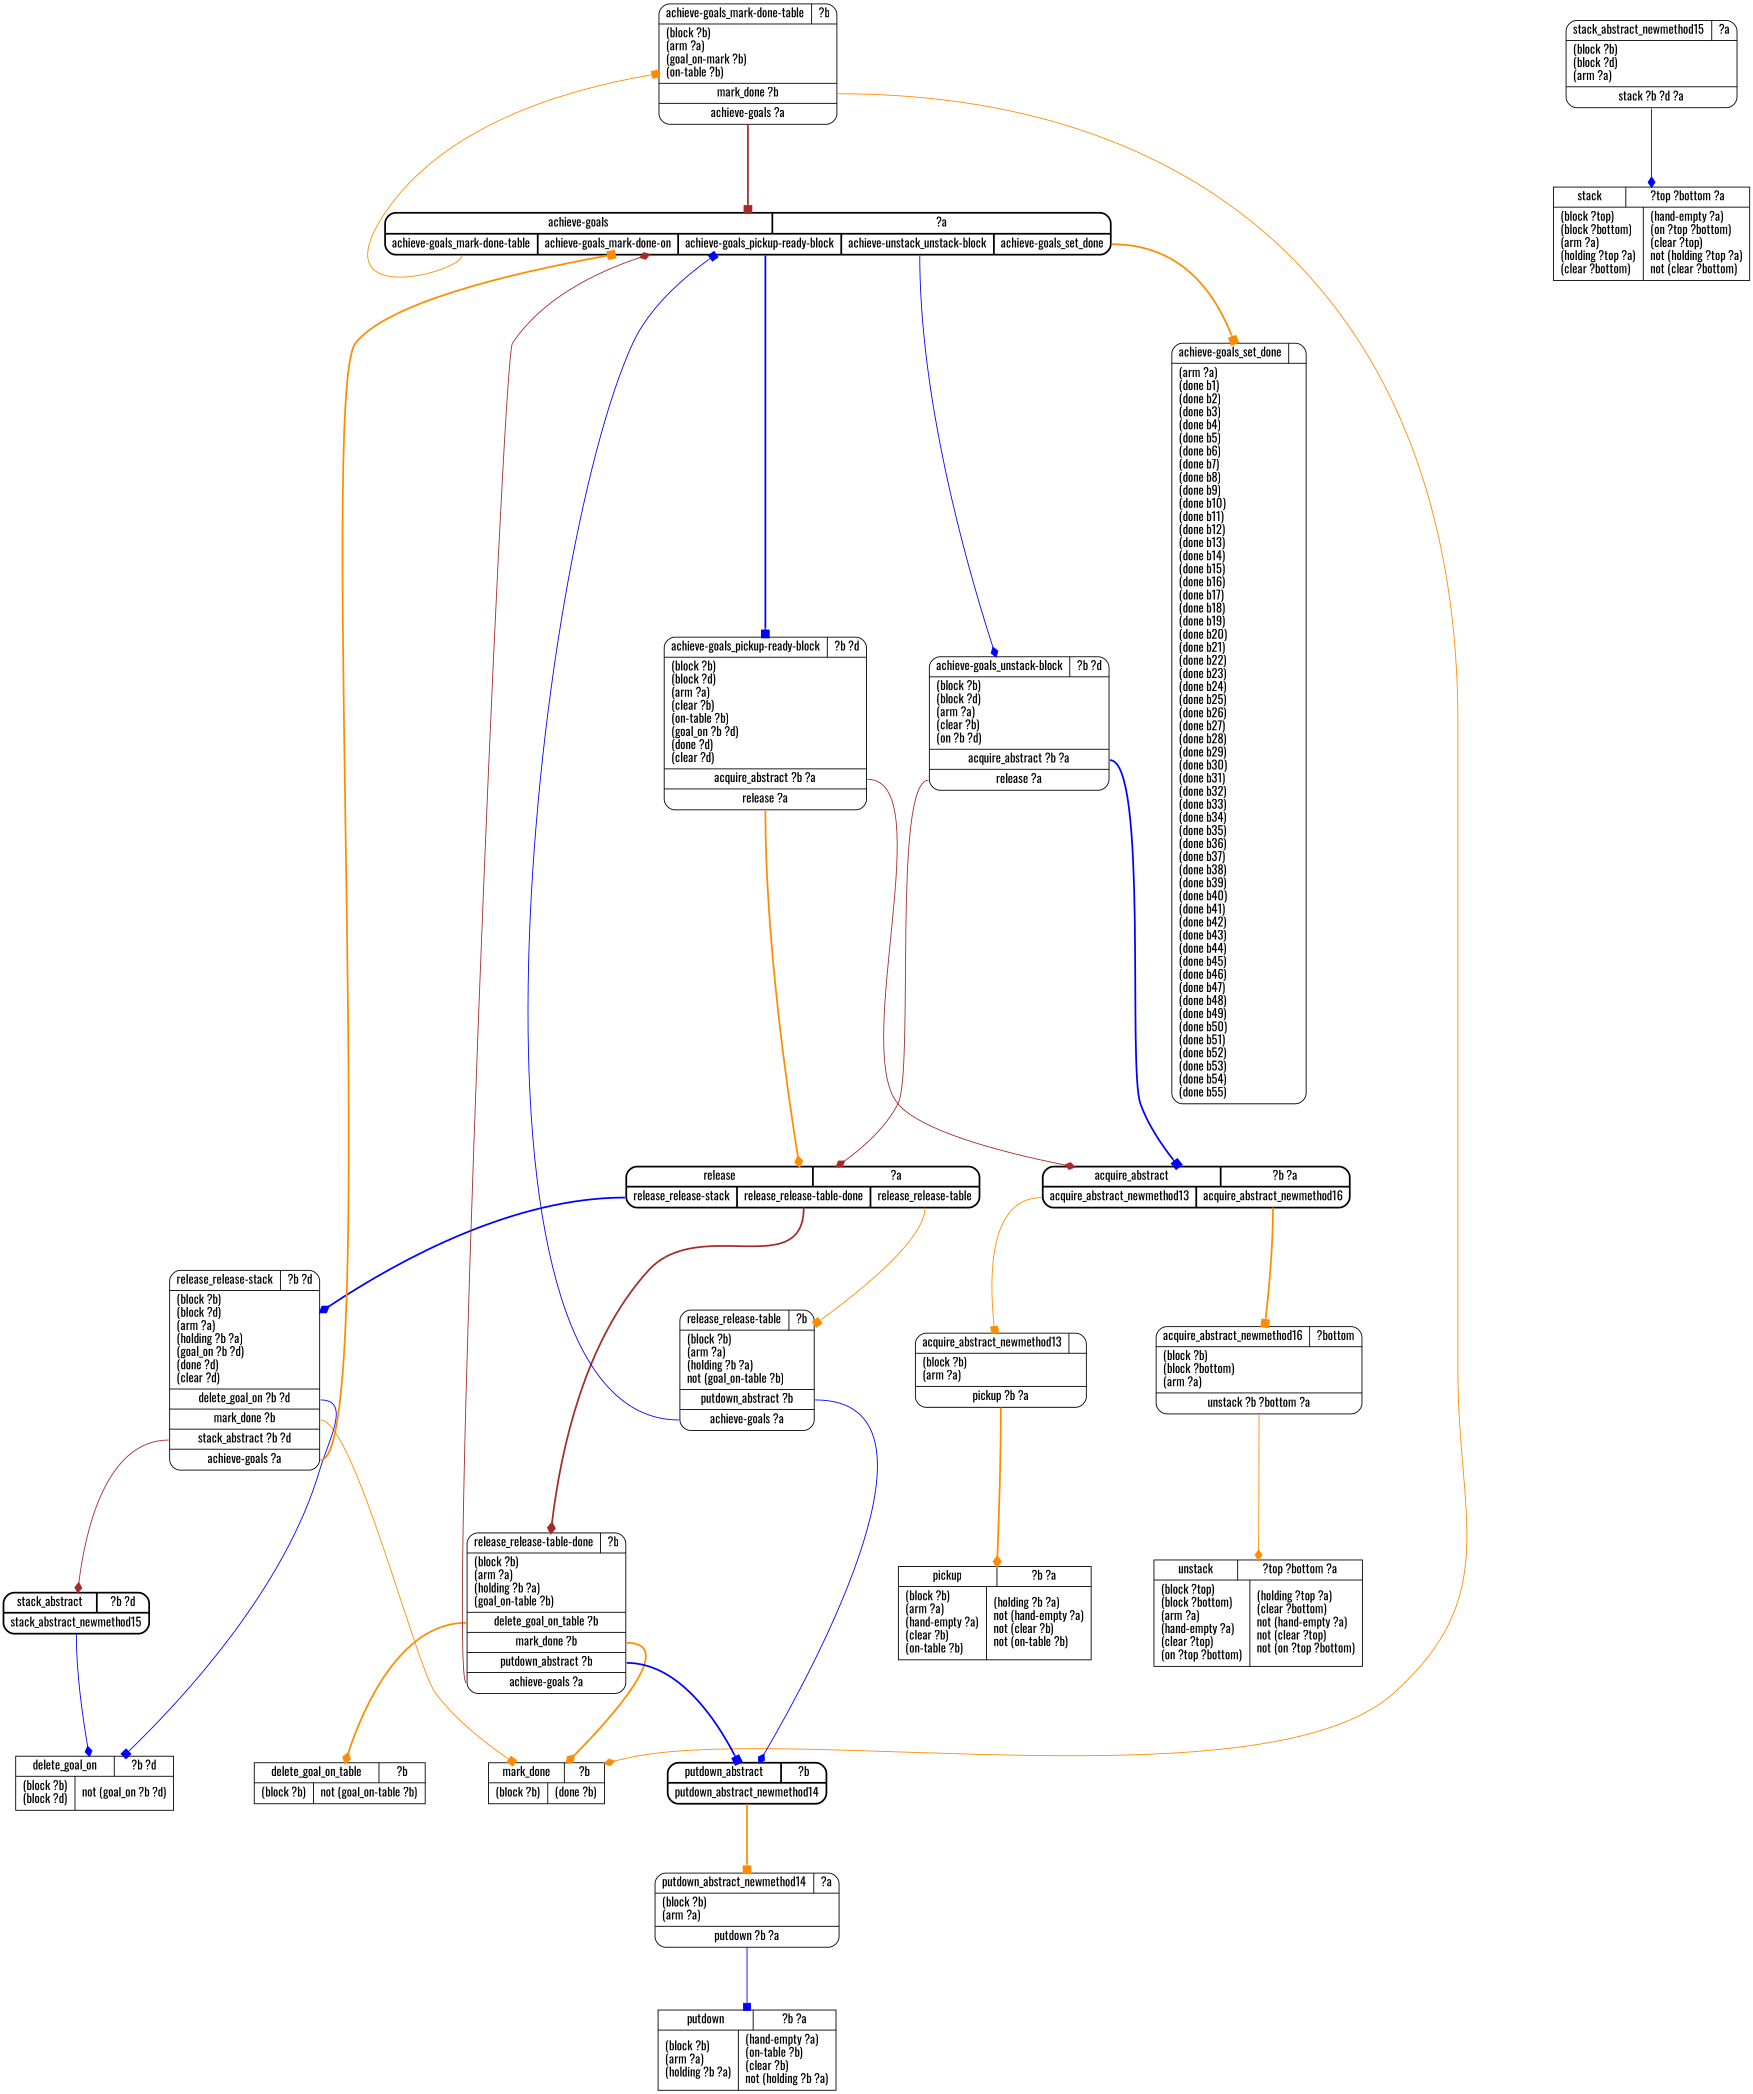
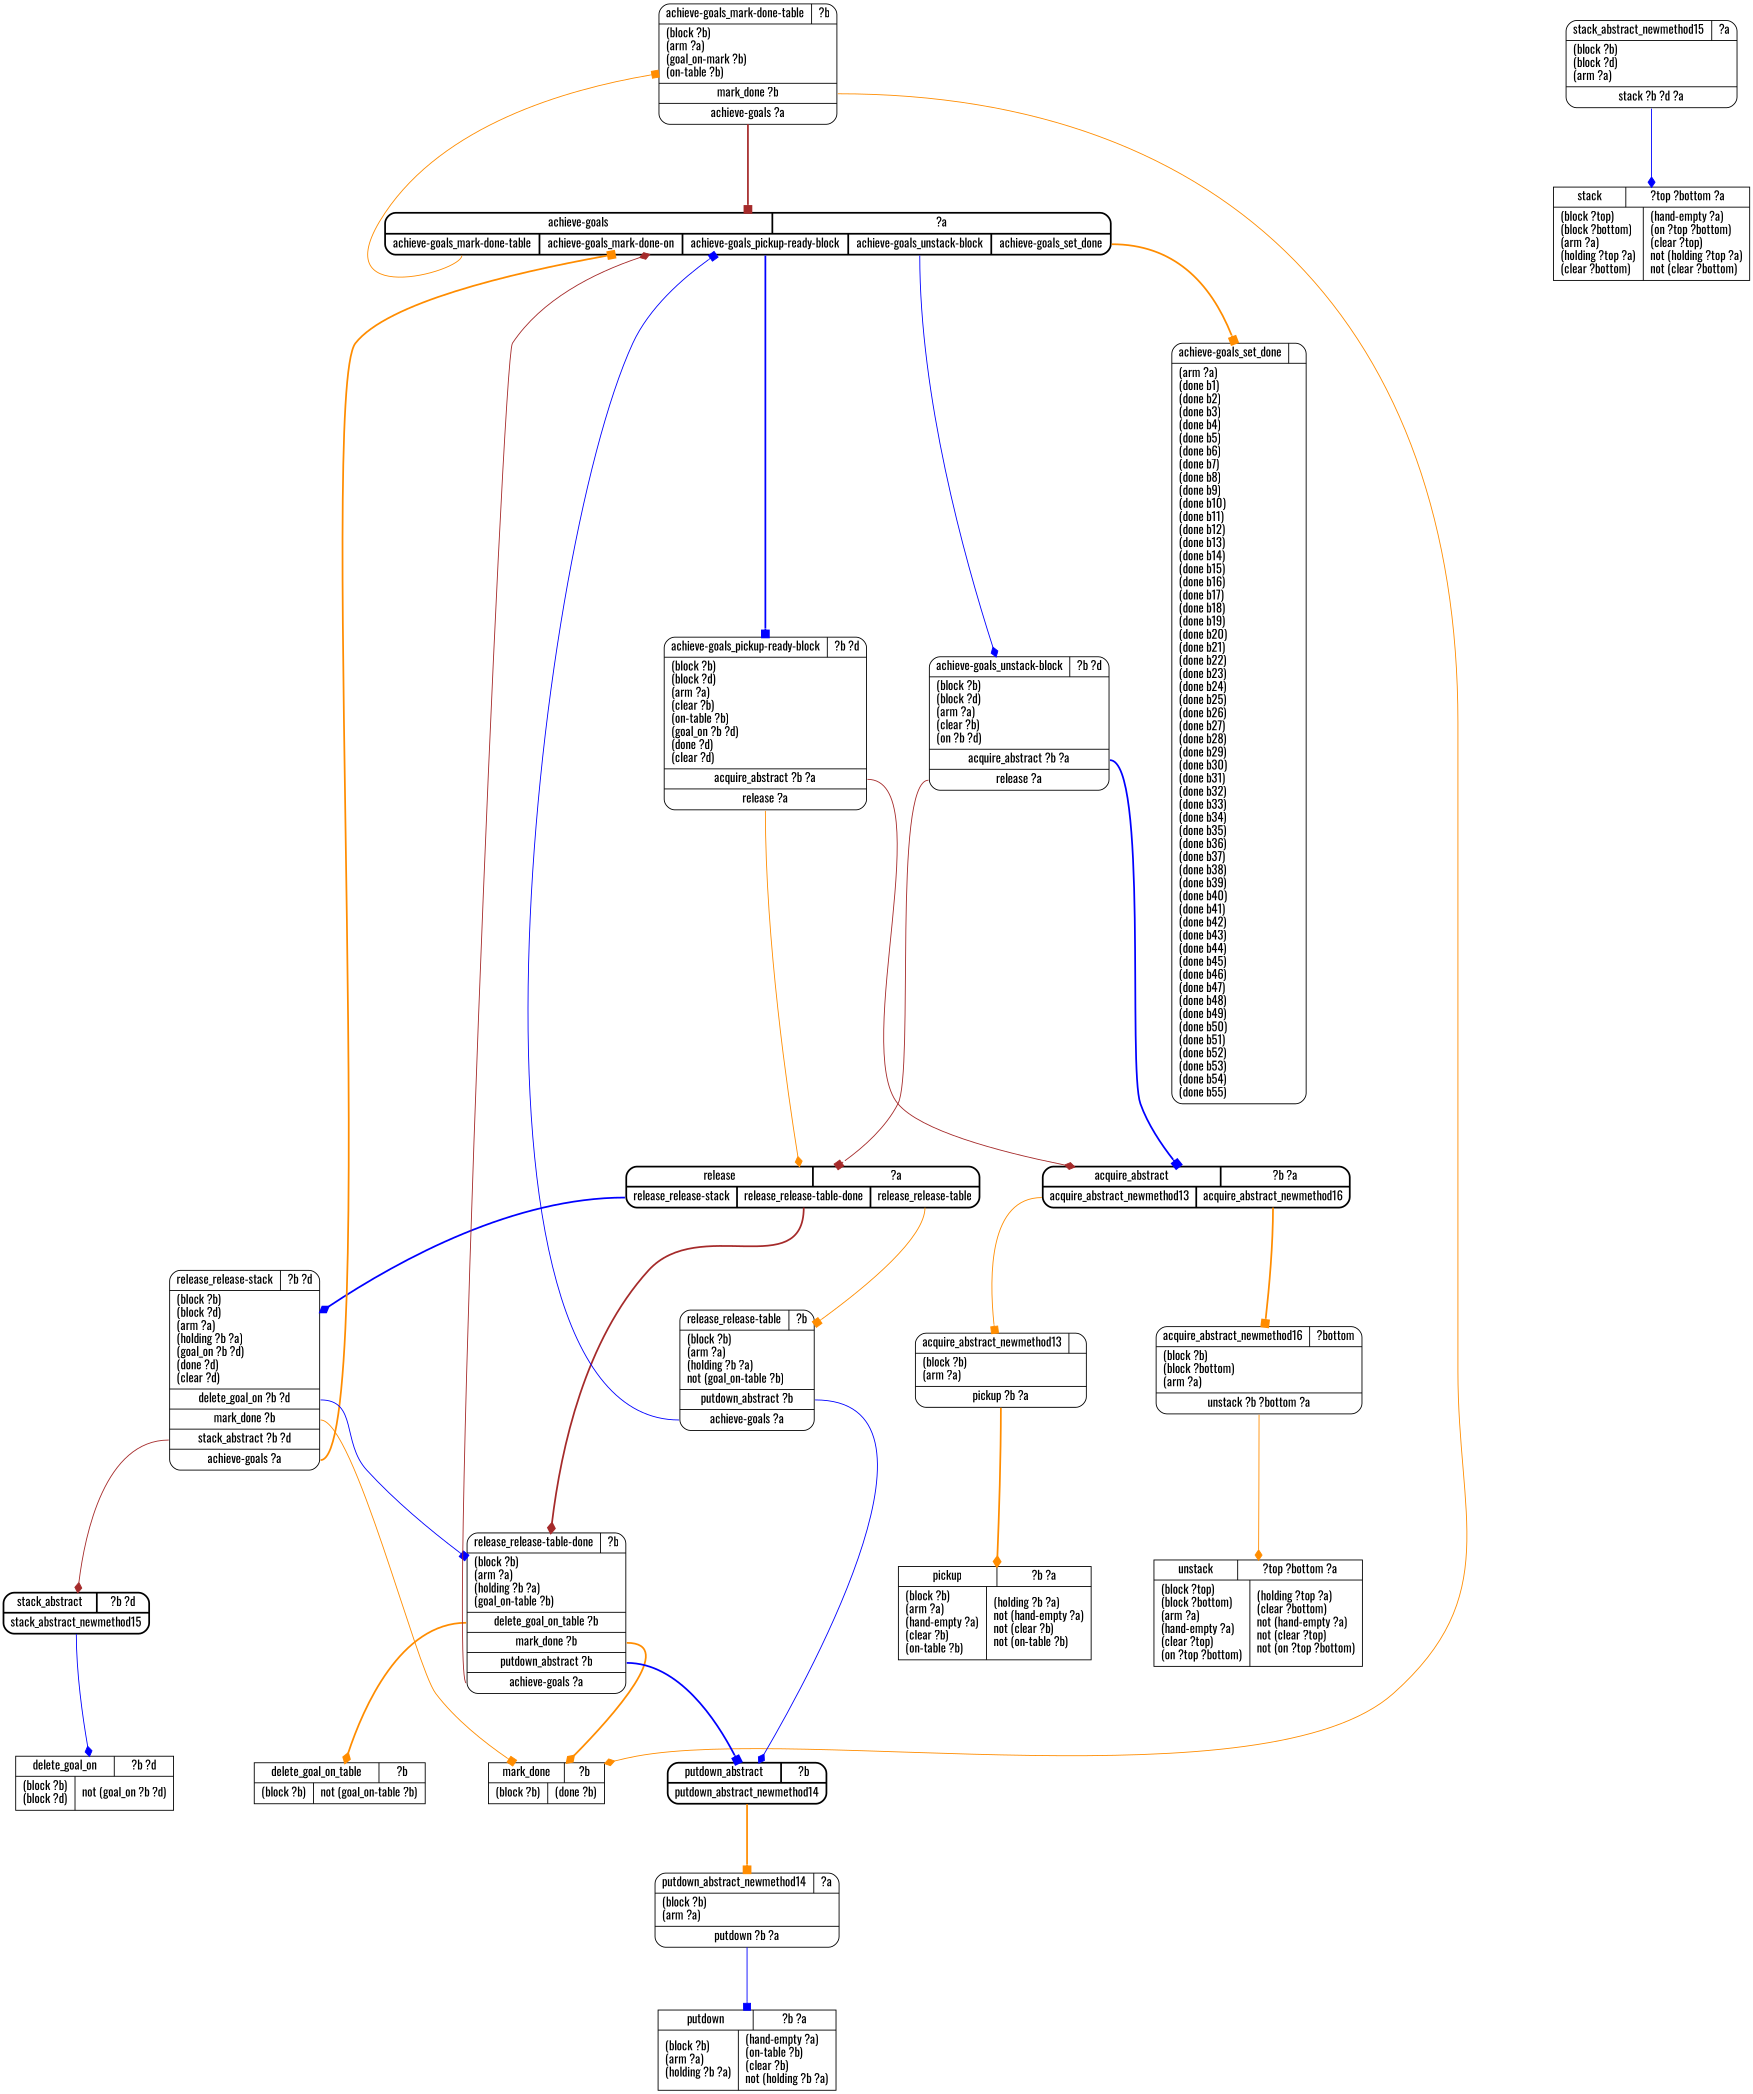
(918, 244) -> (920, 244)
(905, 979) -> (905, 979)
(775, 984) -> (775, 984)
(265, 1587) -> (379, 1482)
